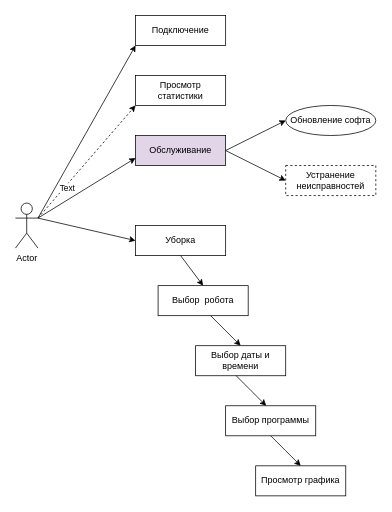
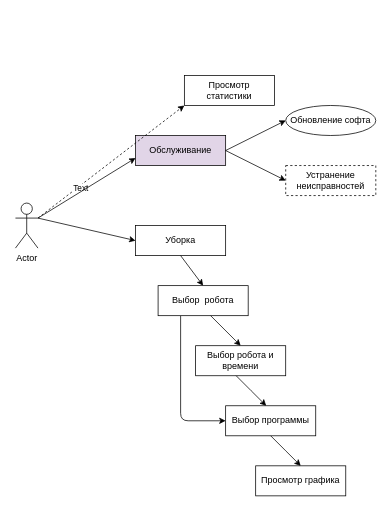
(180, 30) -> none
(180, 90) -> (229, 90)
(89, 127) -> none
(240, 360) -> (240, 360)
none -> (180, 385)
